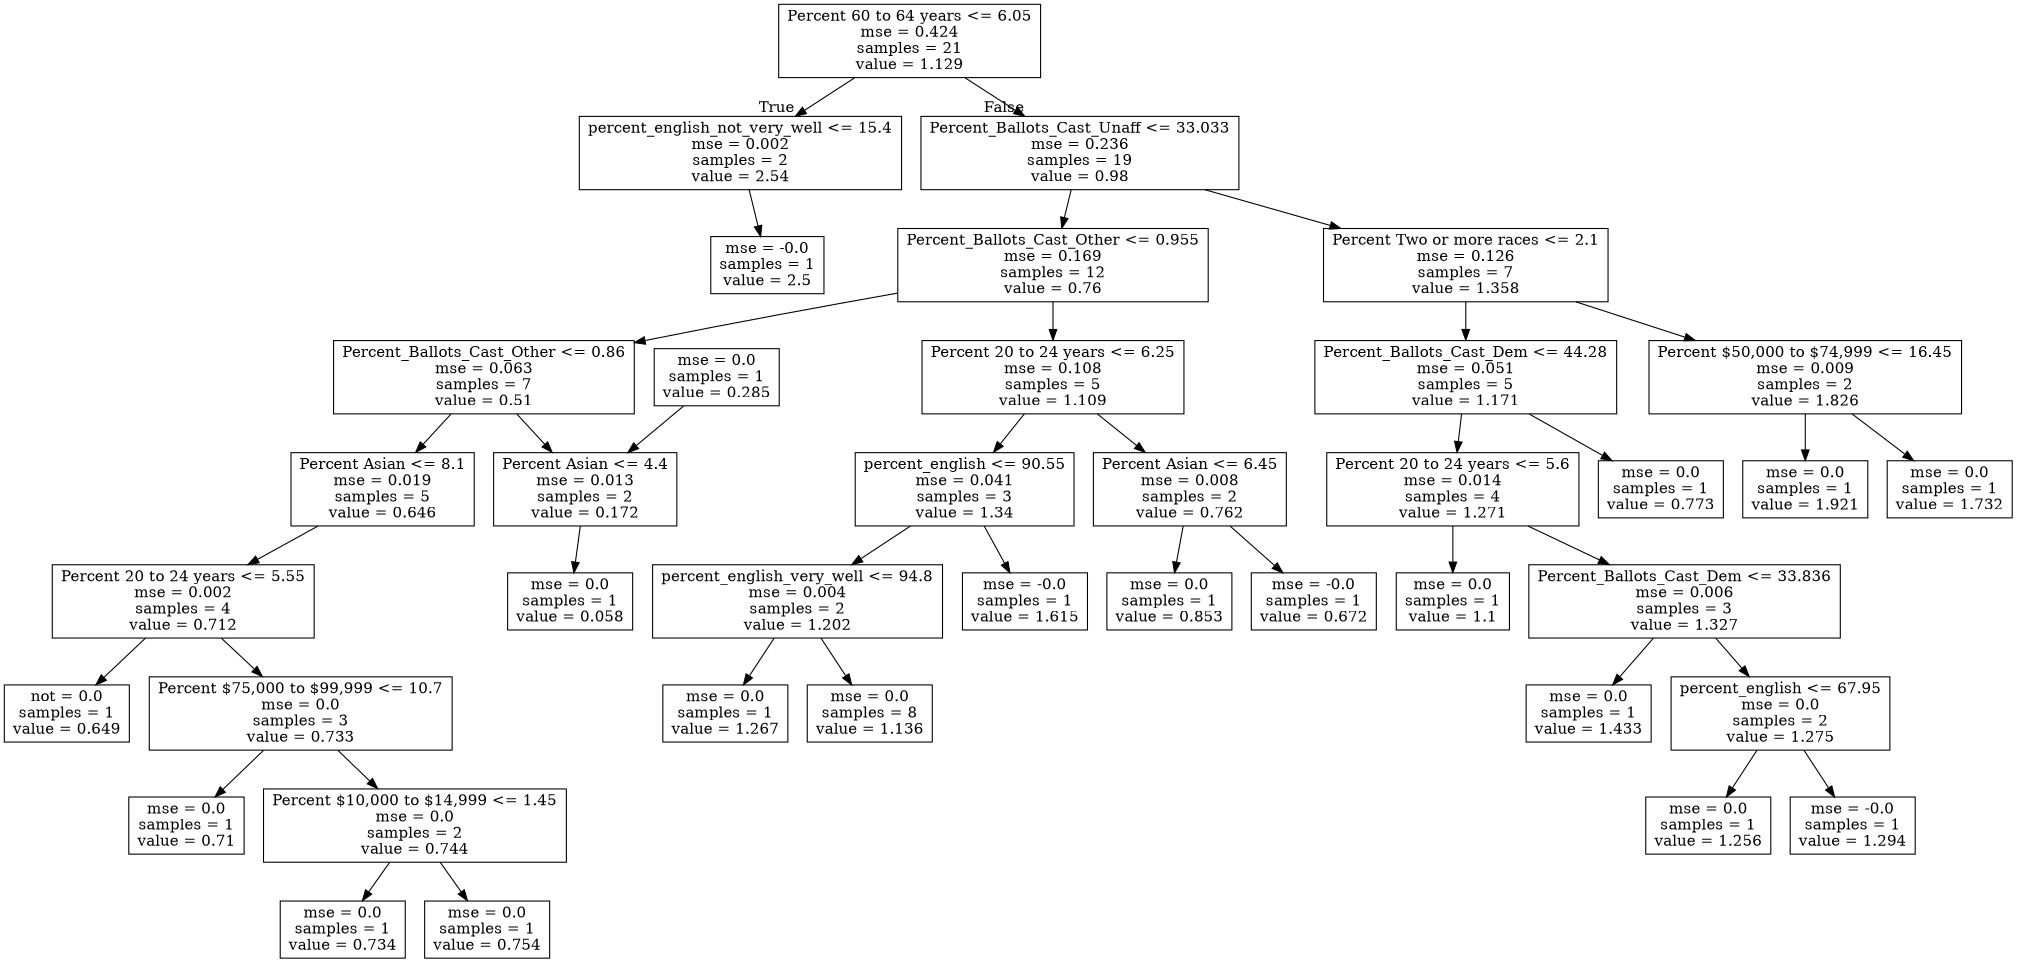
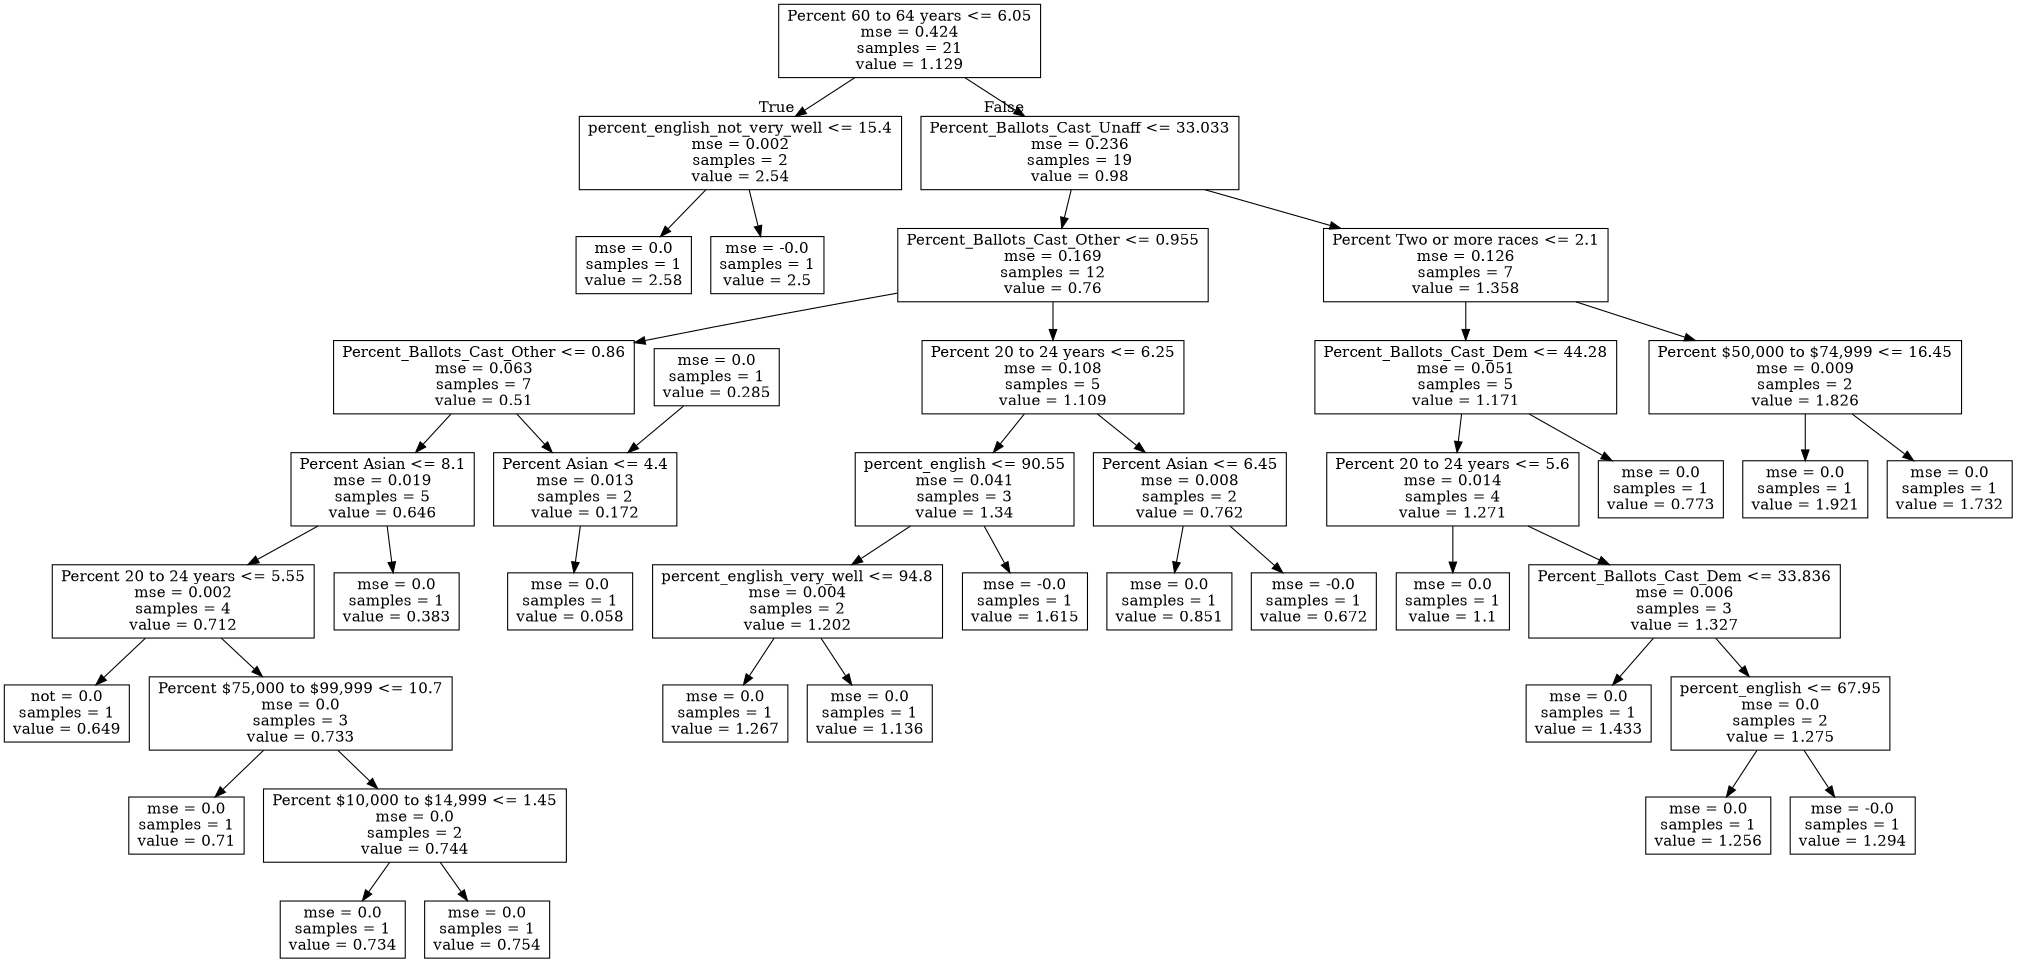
none -> (634, 265)
none -> (397, 601)
(1169, 601) -> (1169, 601)
(870, 713) -> (870, 713)
